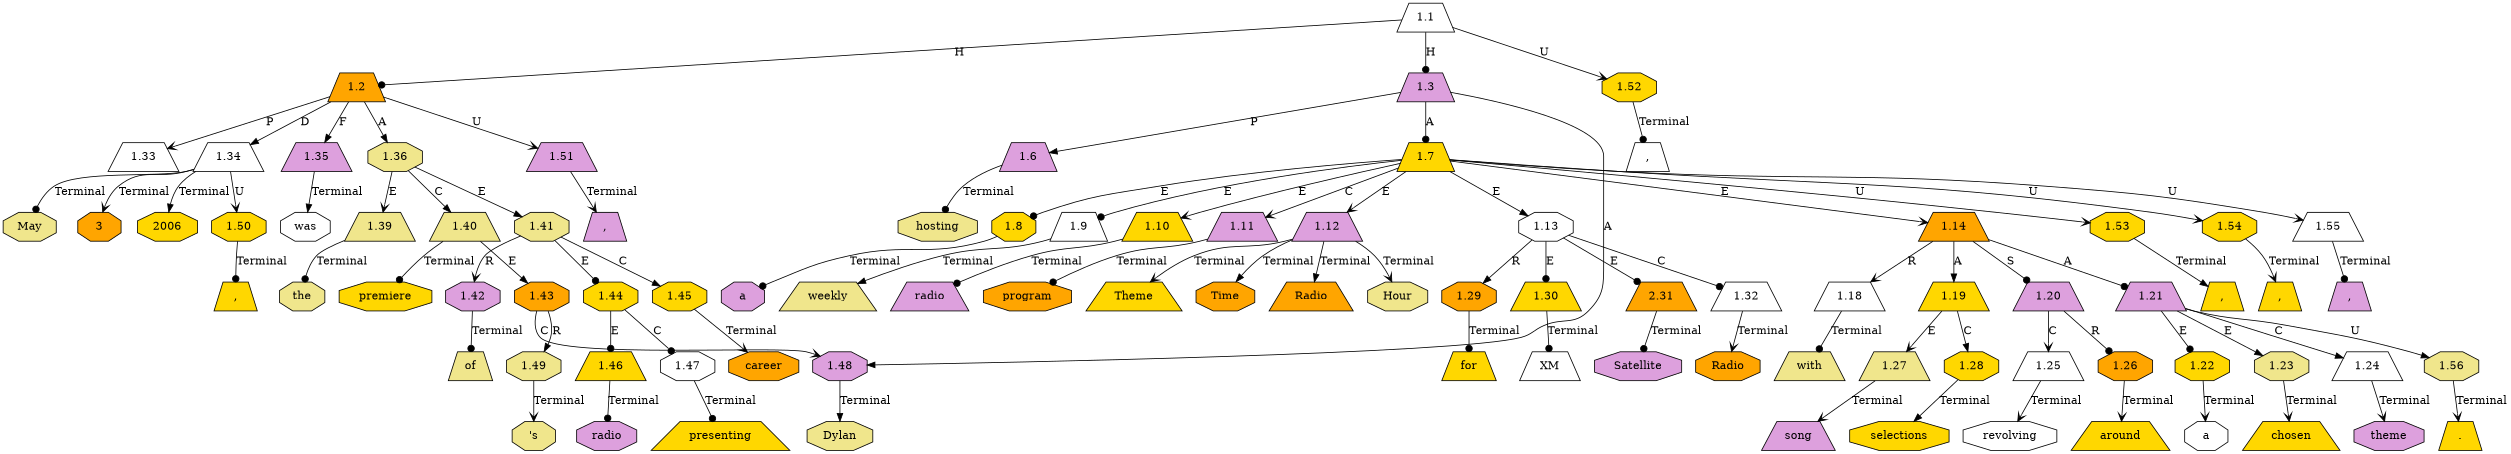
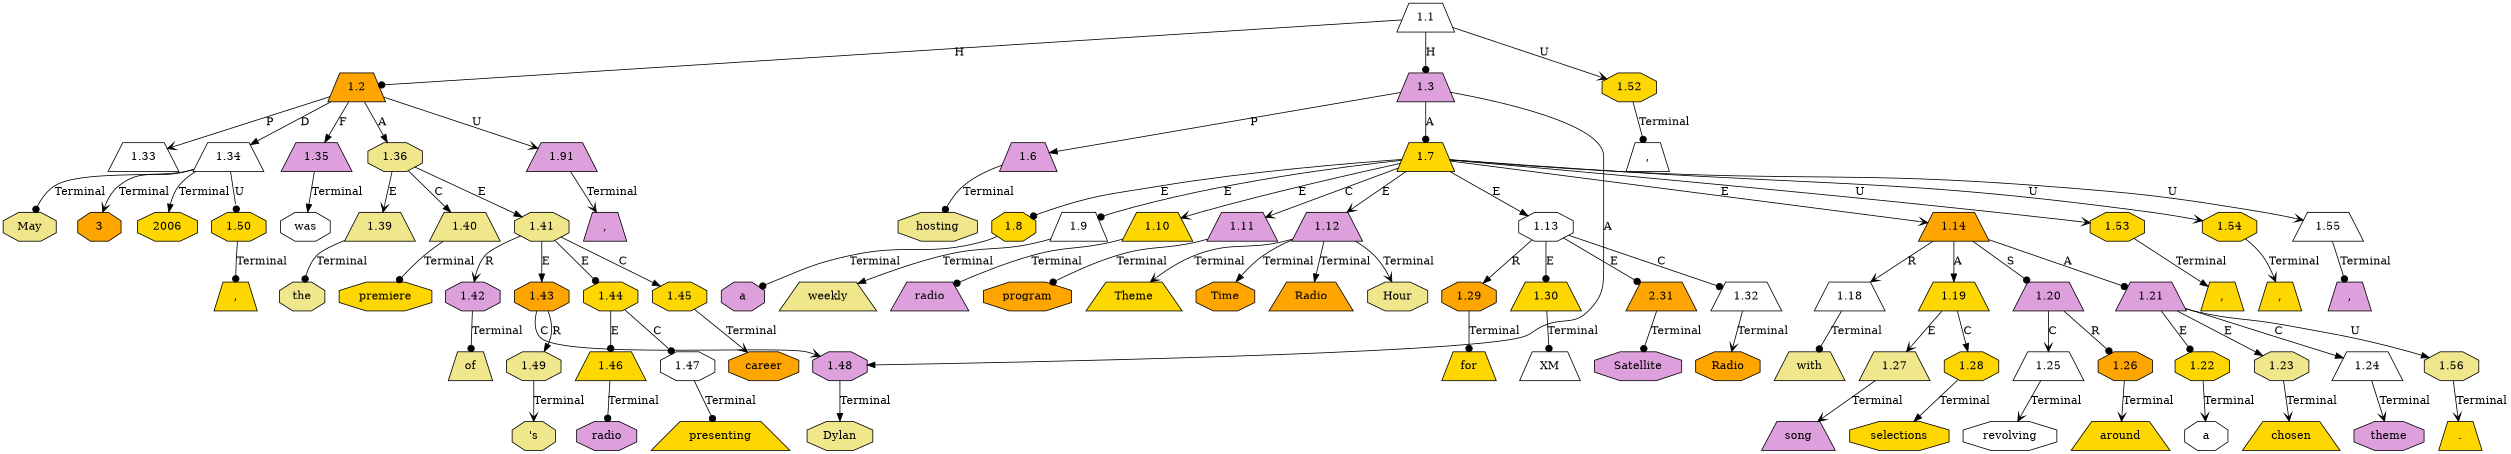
(562, 157) -> (562, 157)
(233, 188) -> (233, 188)
(501, 260) -> (542, 258)
